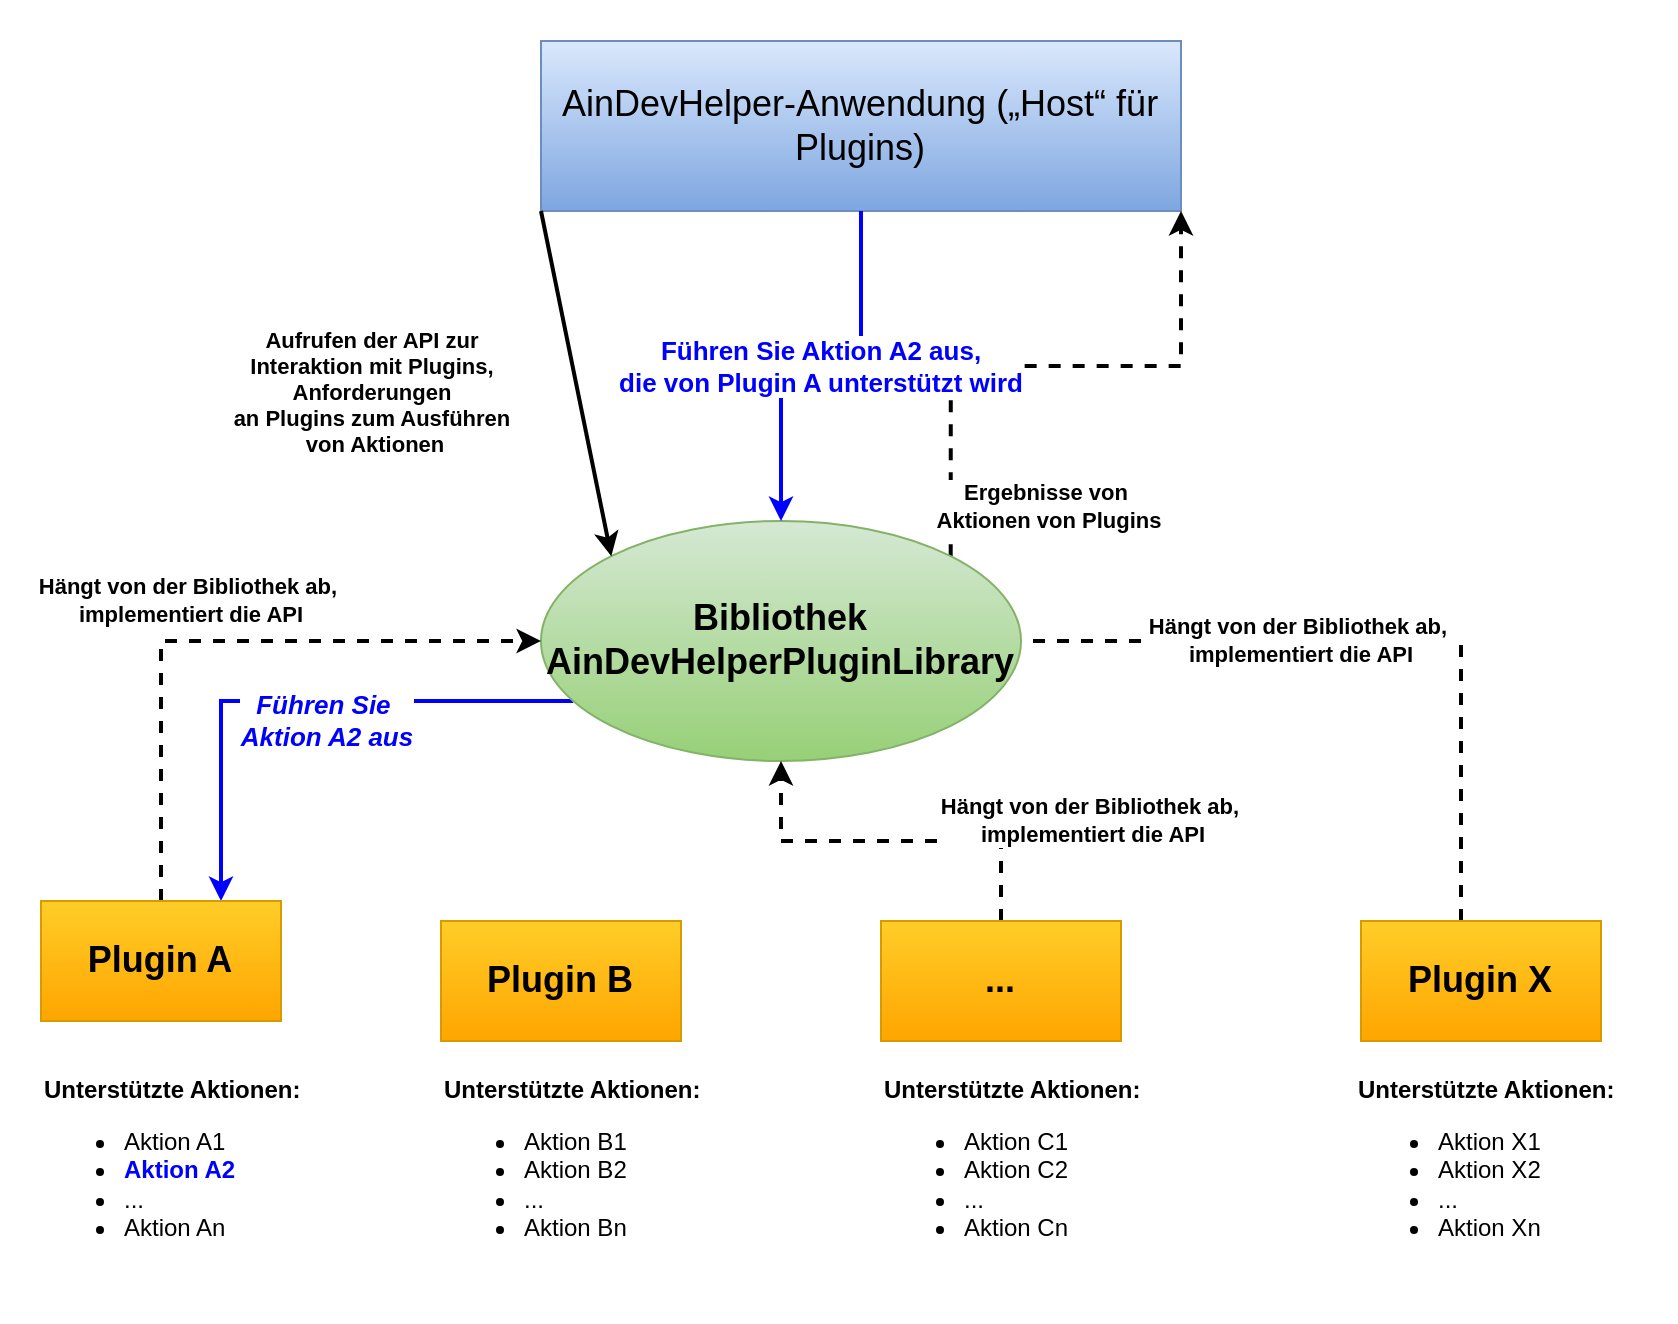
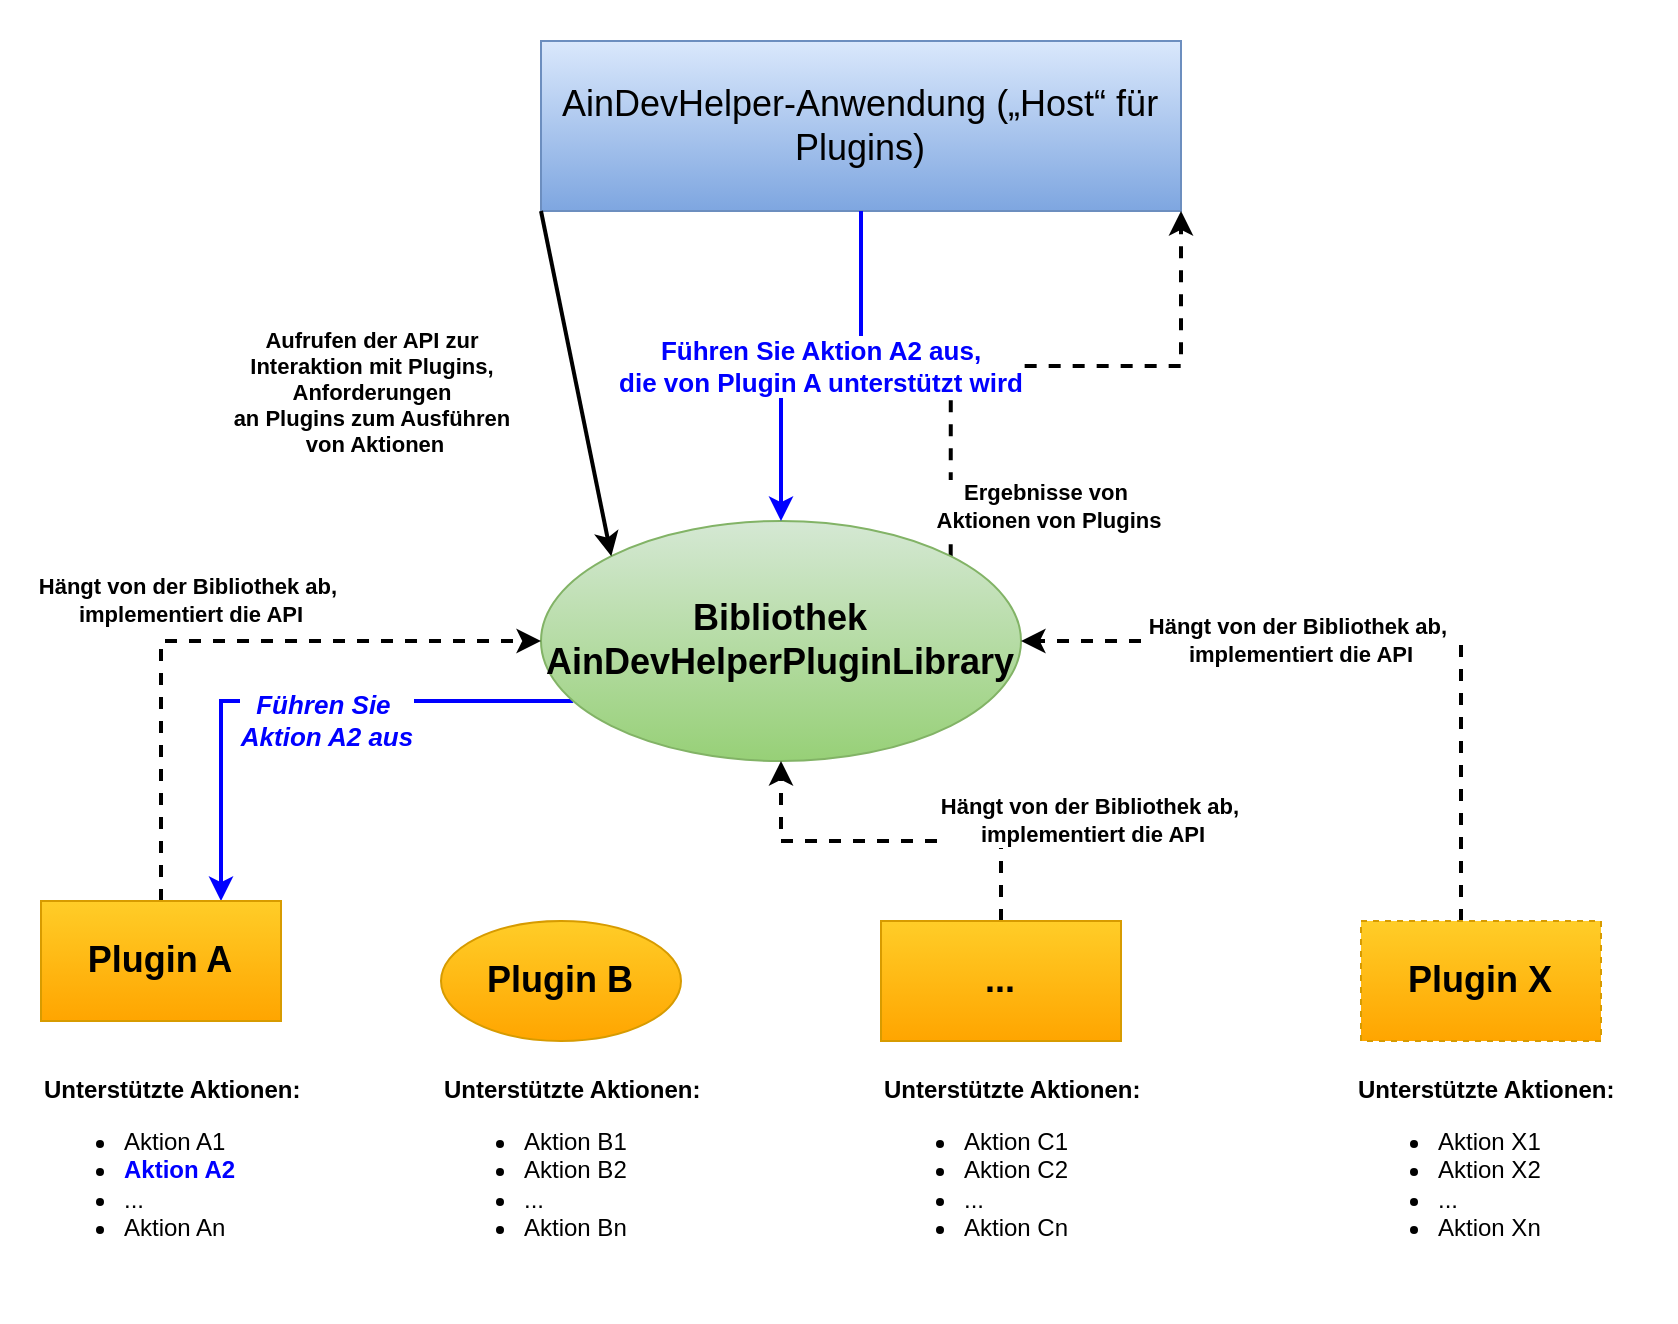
(1032, 641) -> (1040, 641)
(561, 981) -> (561, 981)
(1481, 981) -> (1481, 981)
